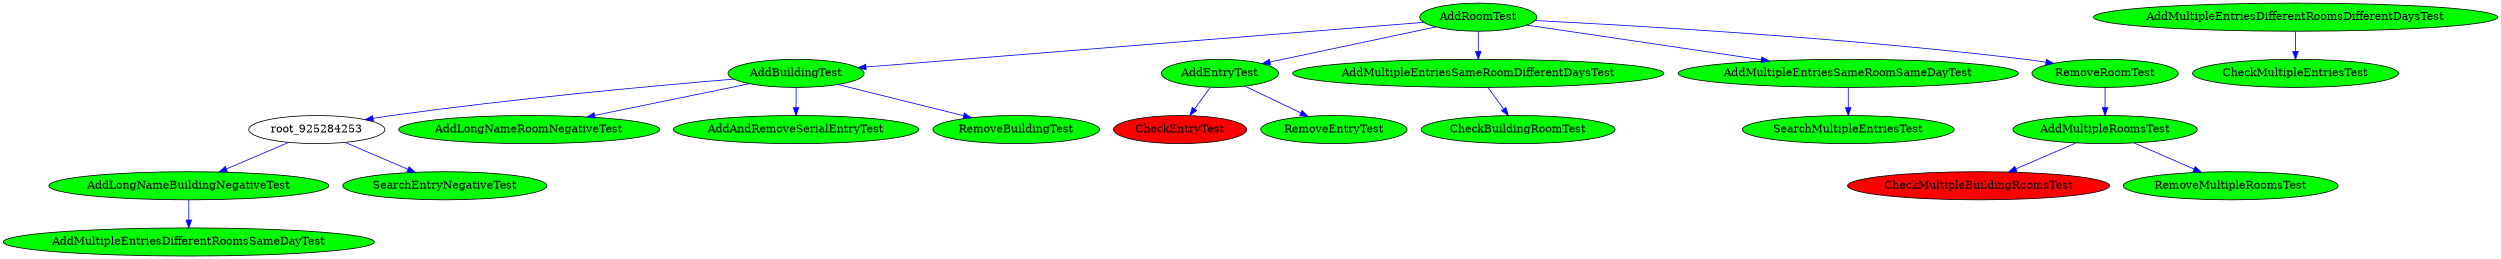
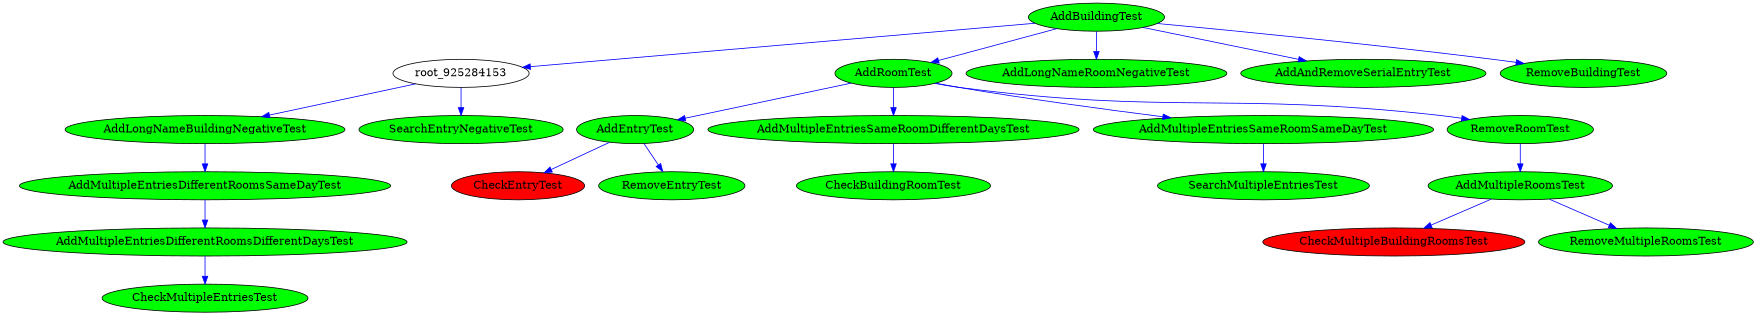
(1145, 45) -> (998, 45)
(317, 130) -> (461, 73)
none -> (205, 210)
